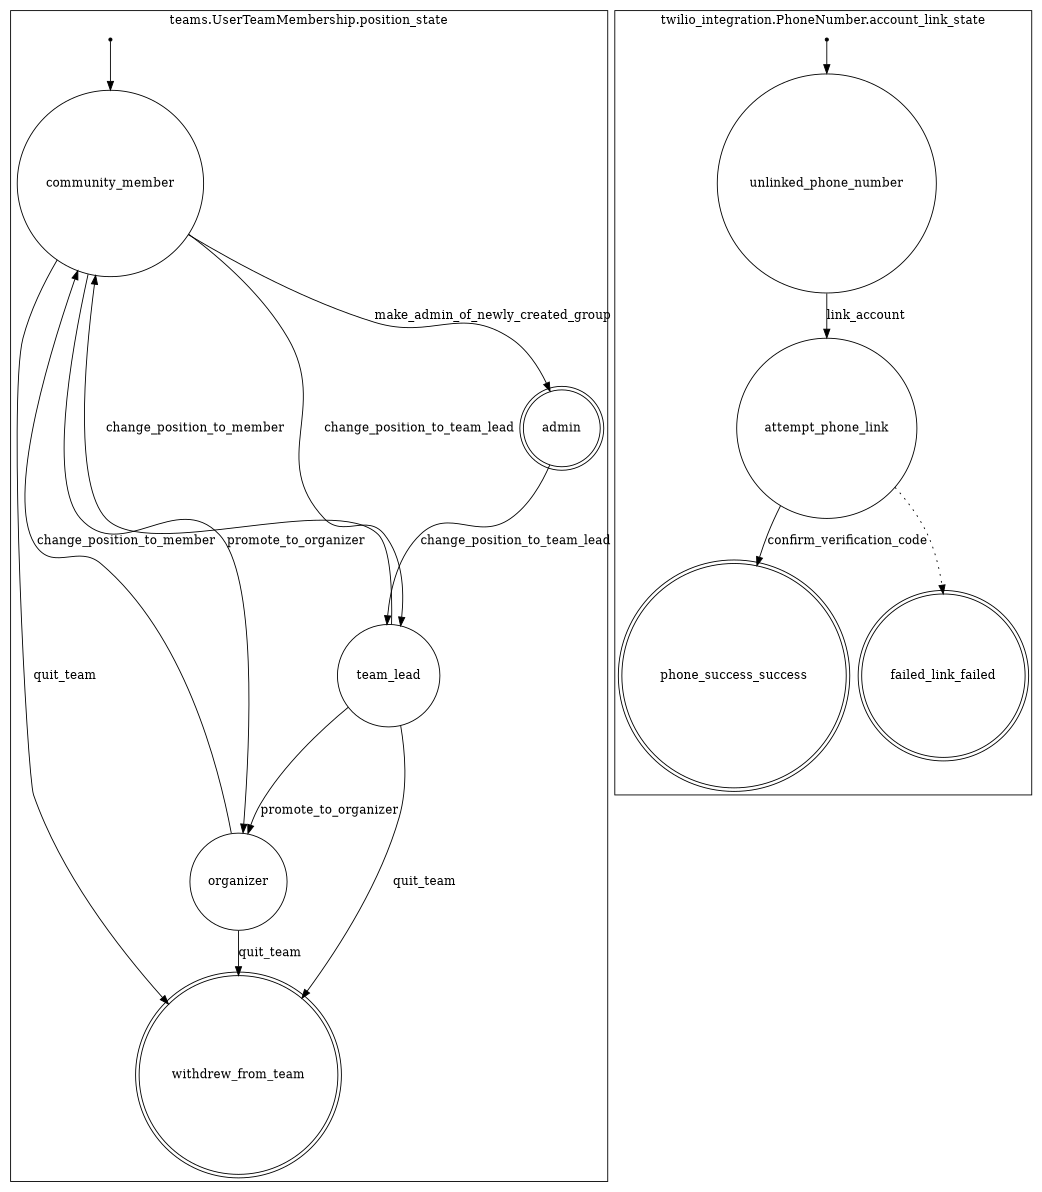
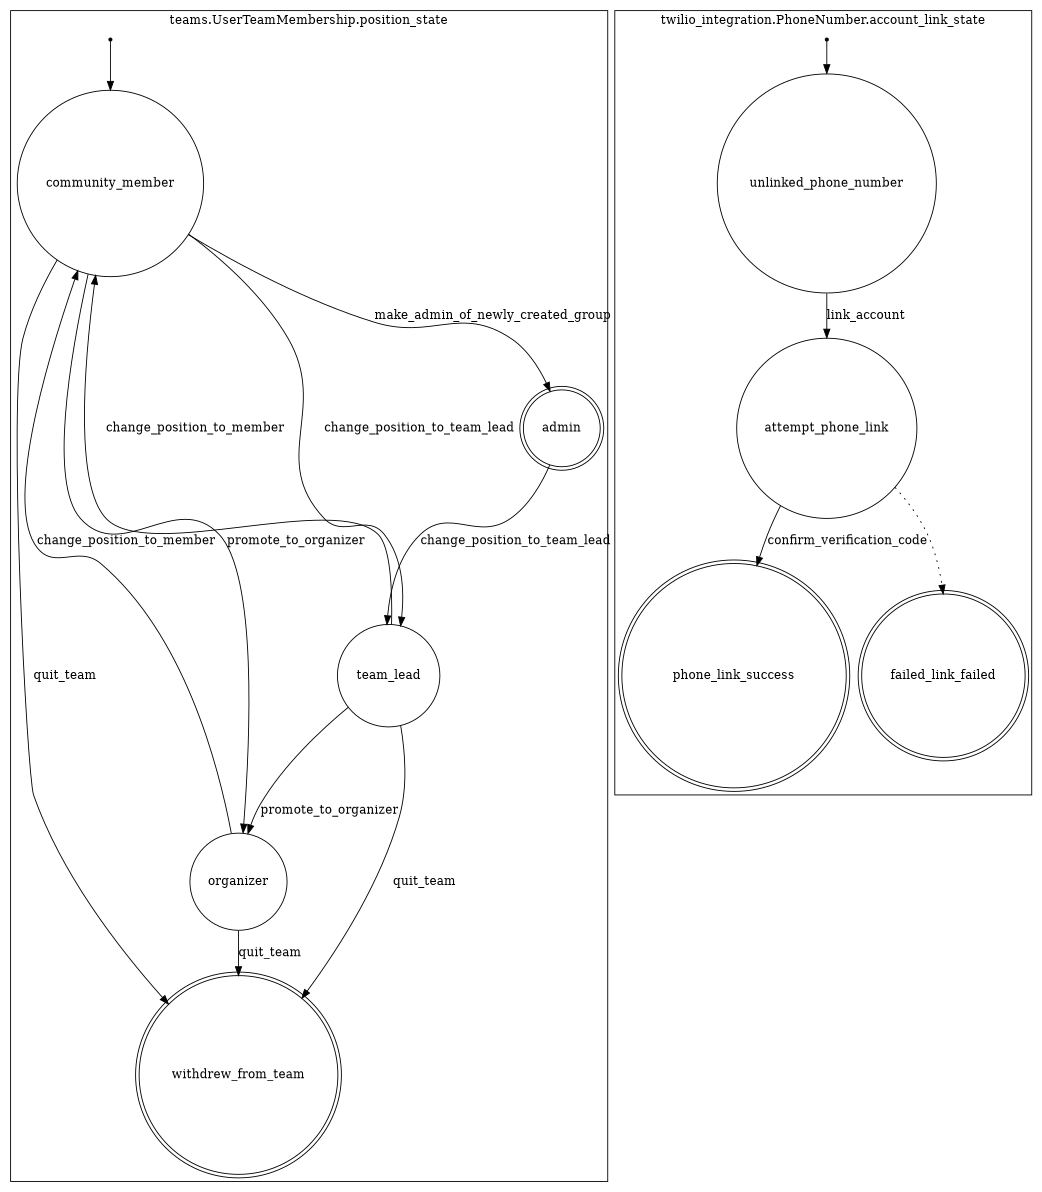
(734, 676) -> (734, 676)
